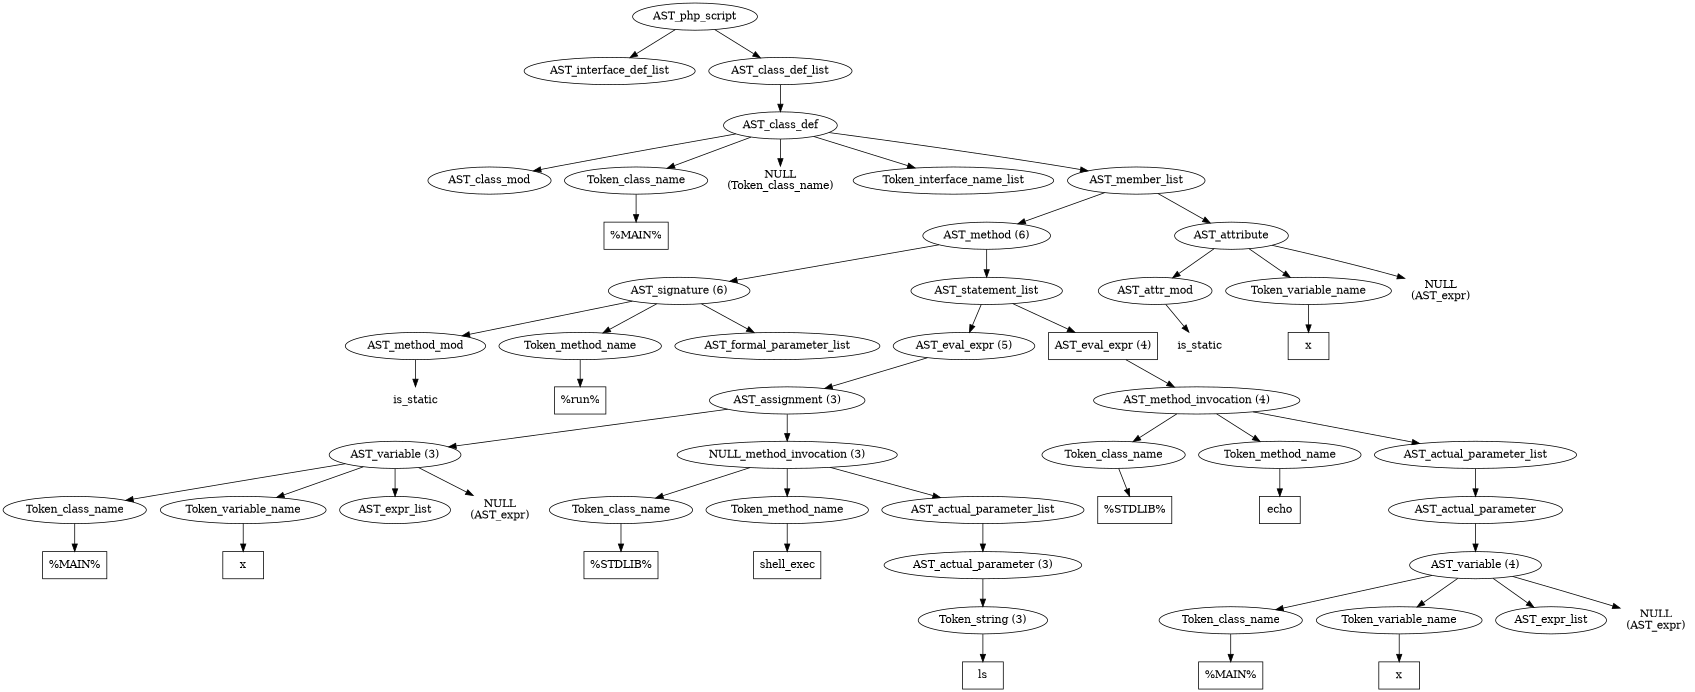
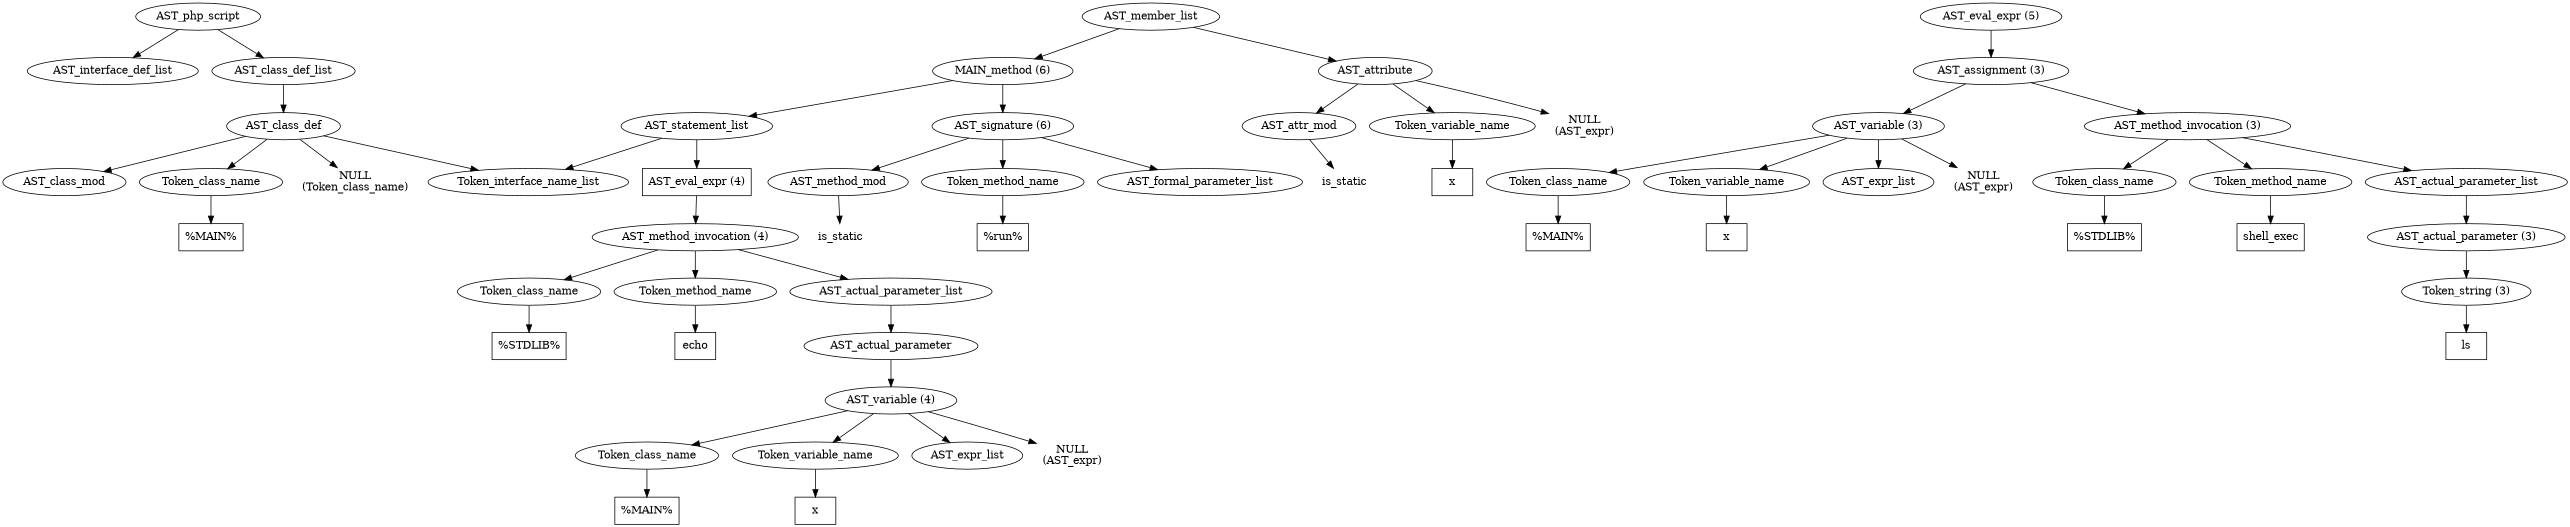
(955, 150) -> none
(987, 236) -> (1003, 71)
(977, 315) -> (617, 153)
(787, 455) -> (2187, 126)
